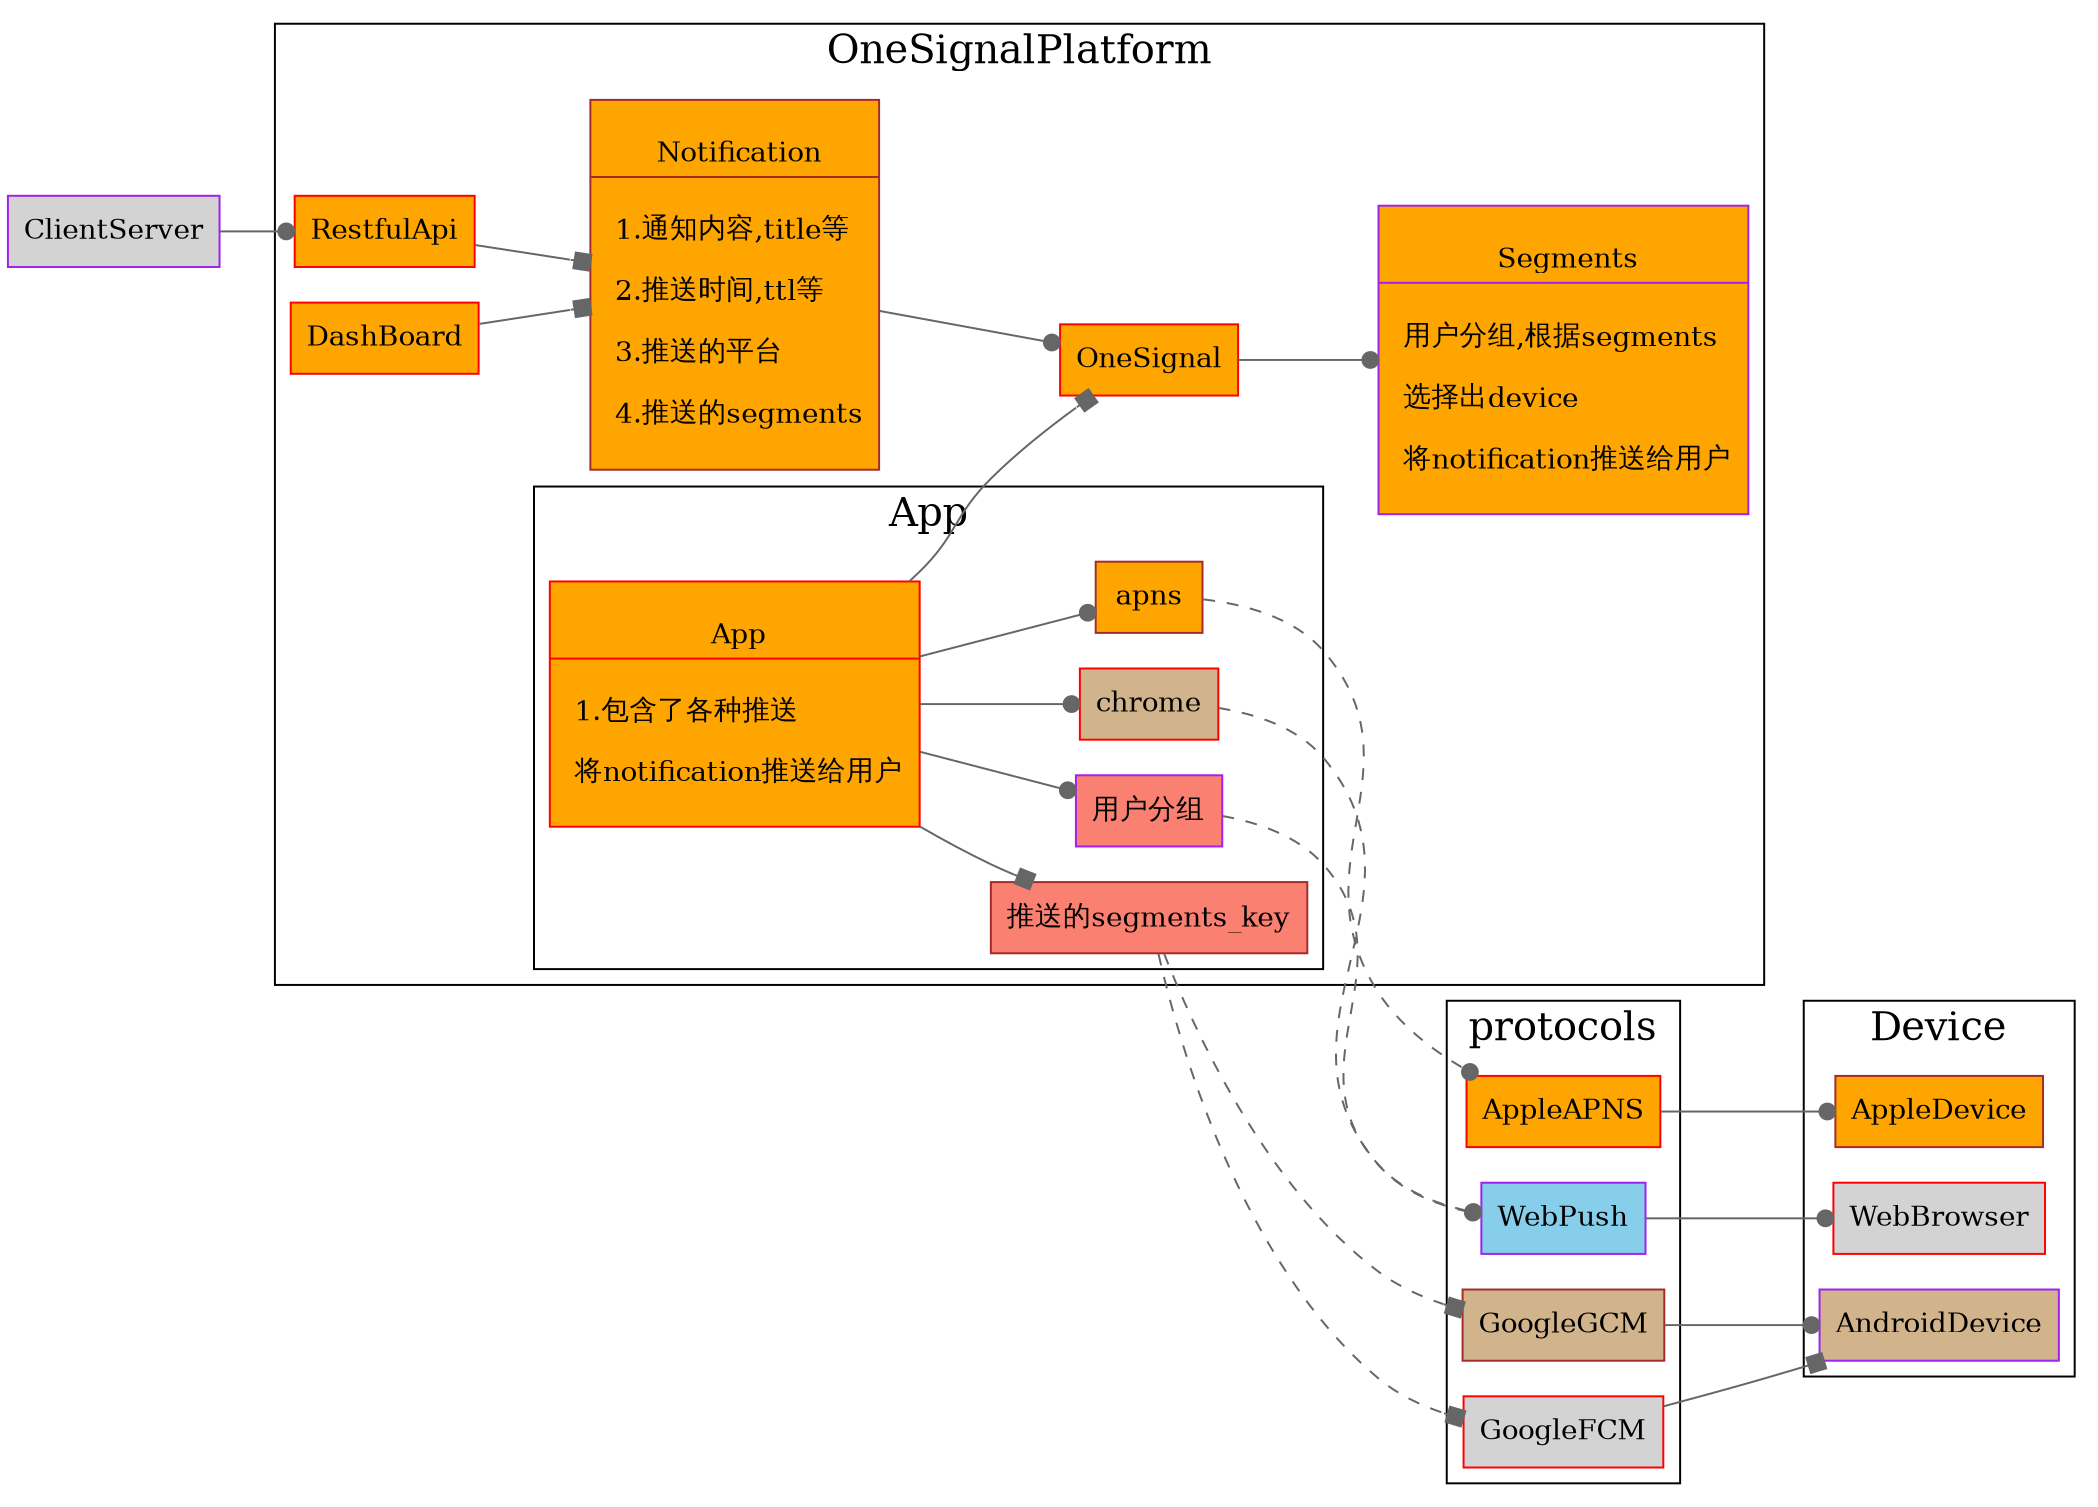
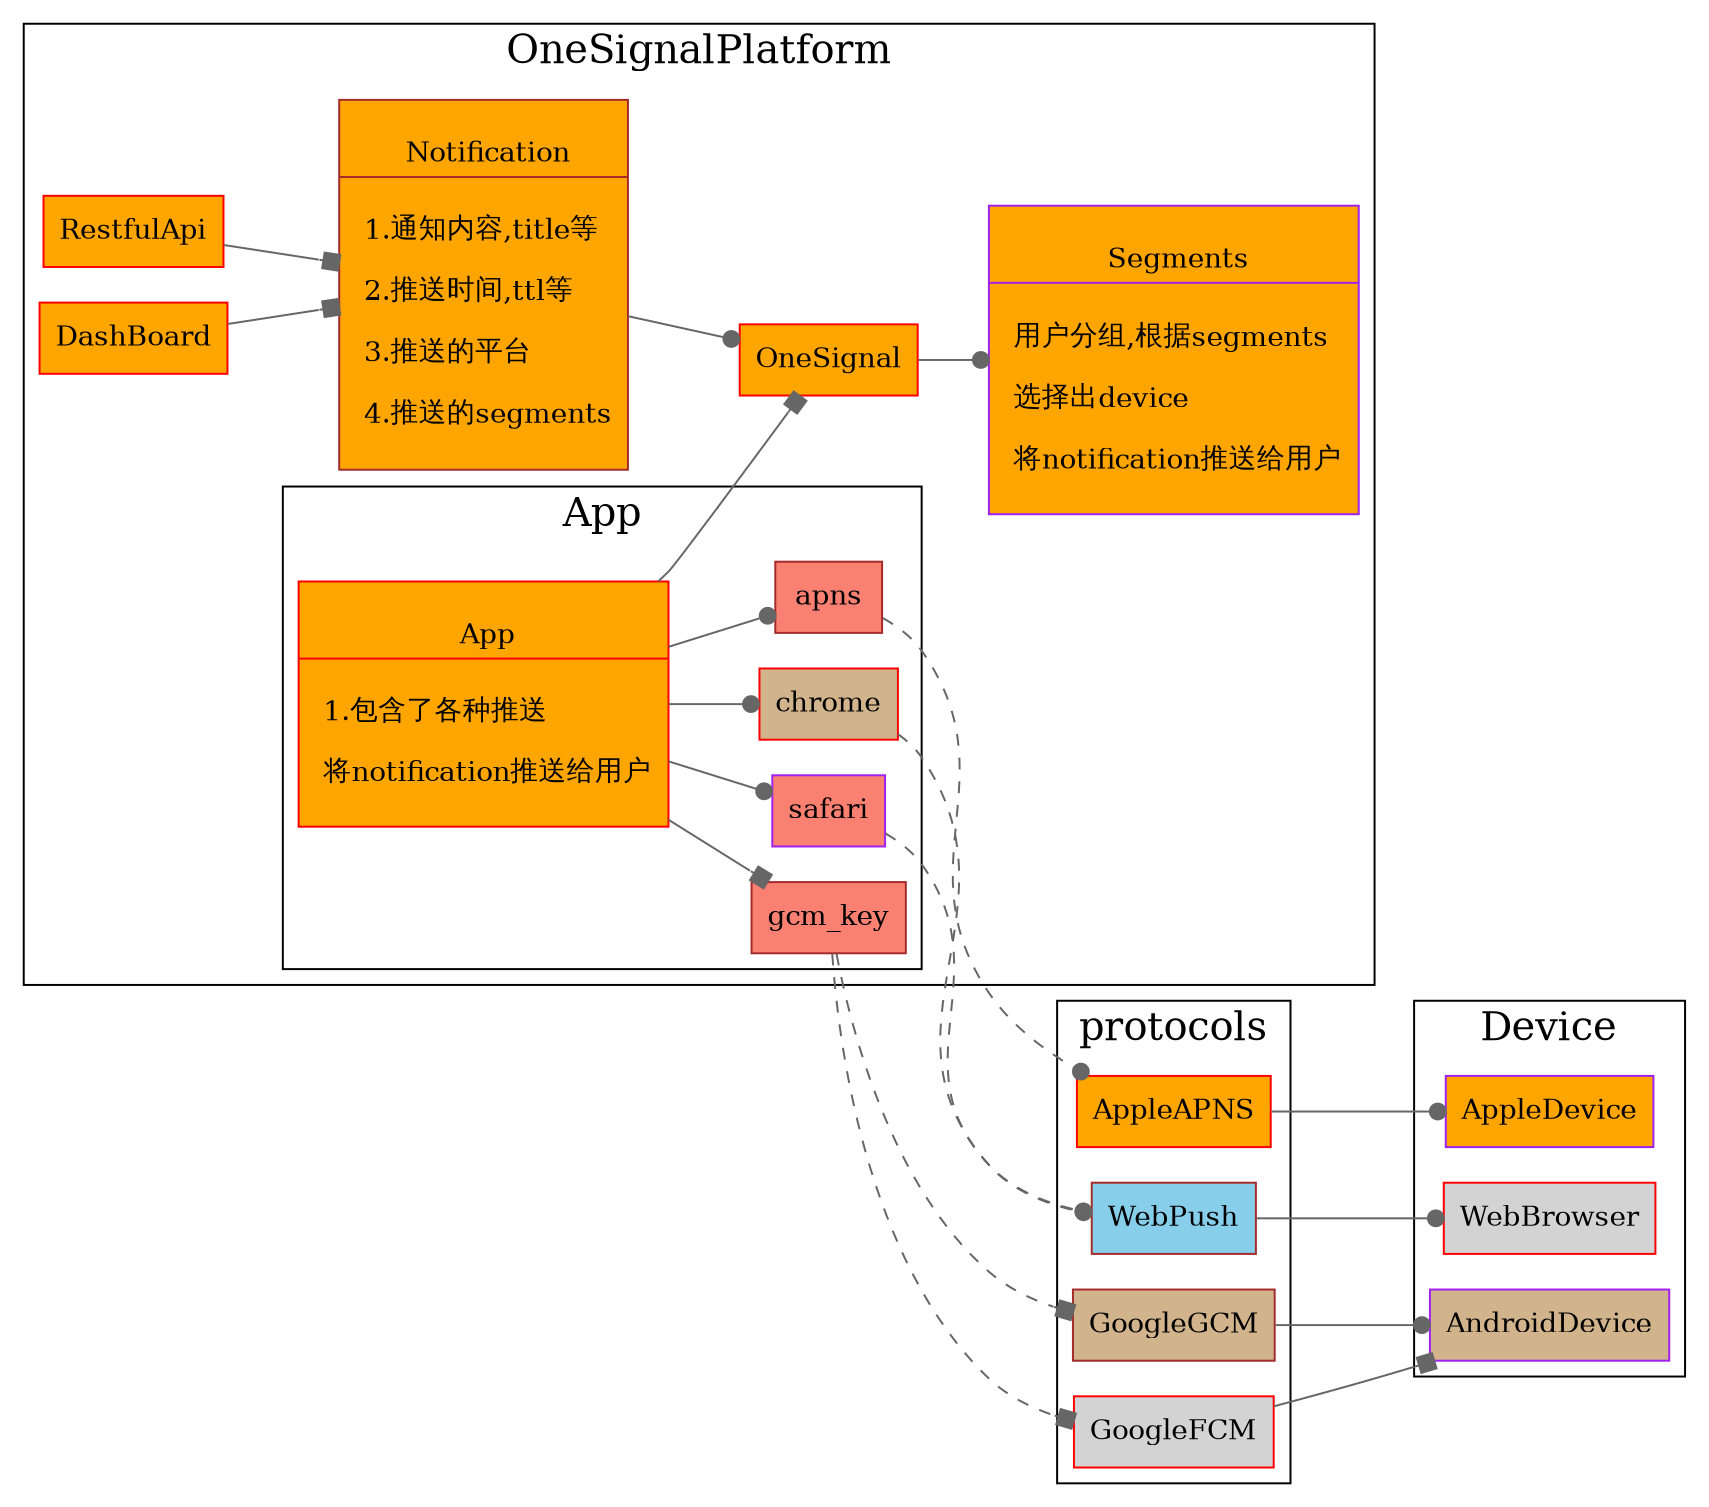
(114, 231) -> none
(1149, 597) -> (829, 597)
(1149, 811) -> (829, 811)
(1149, 918) -> (829, 918)
(1939, 1112) -> (1550, 1112)
(1563, 1218) -> (1174, 1218)
